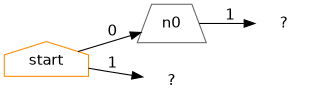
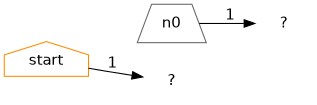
(104, 44) -> none
